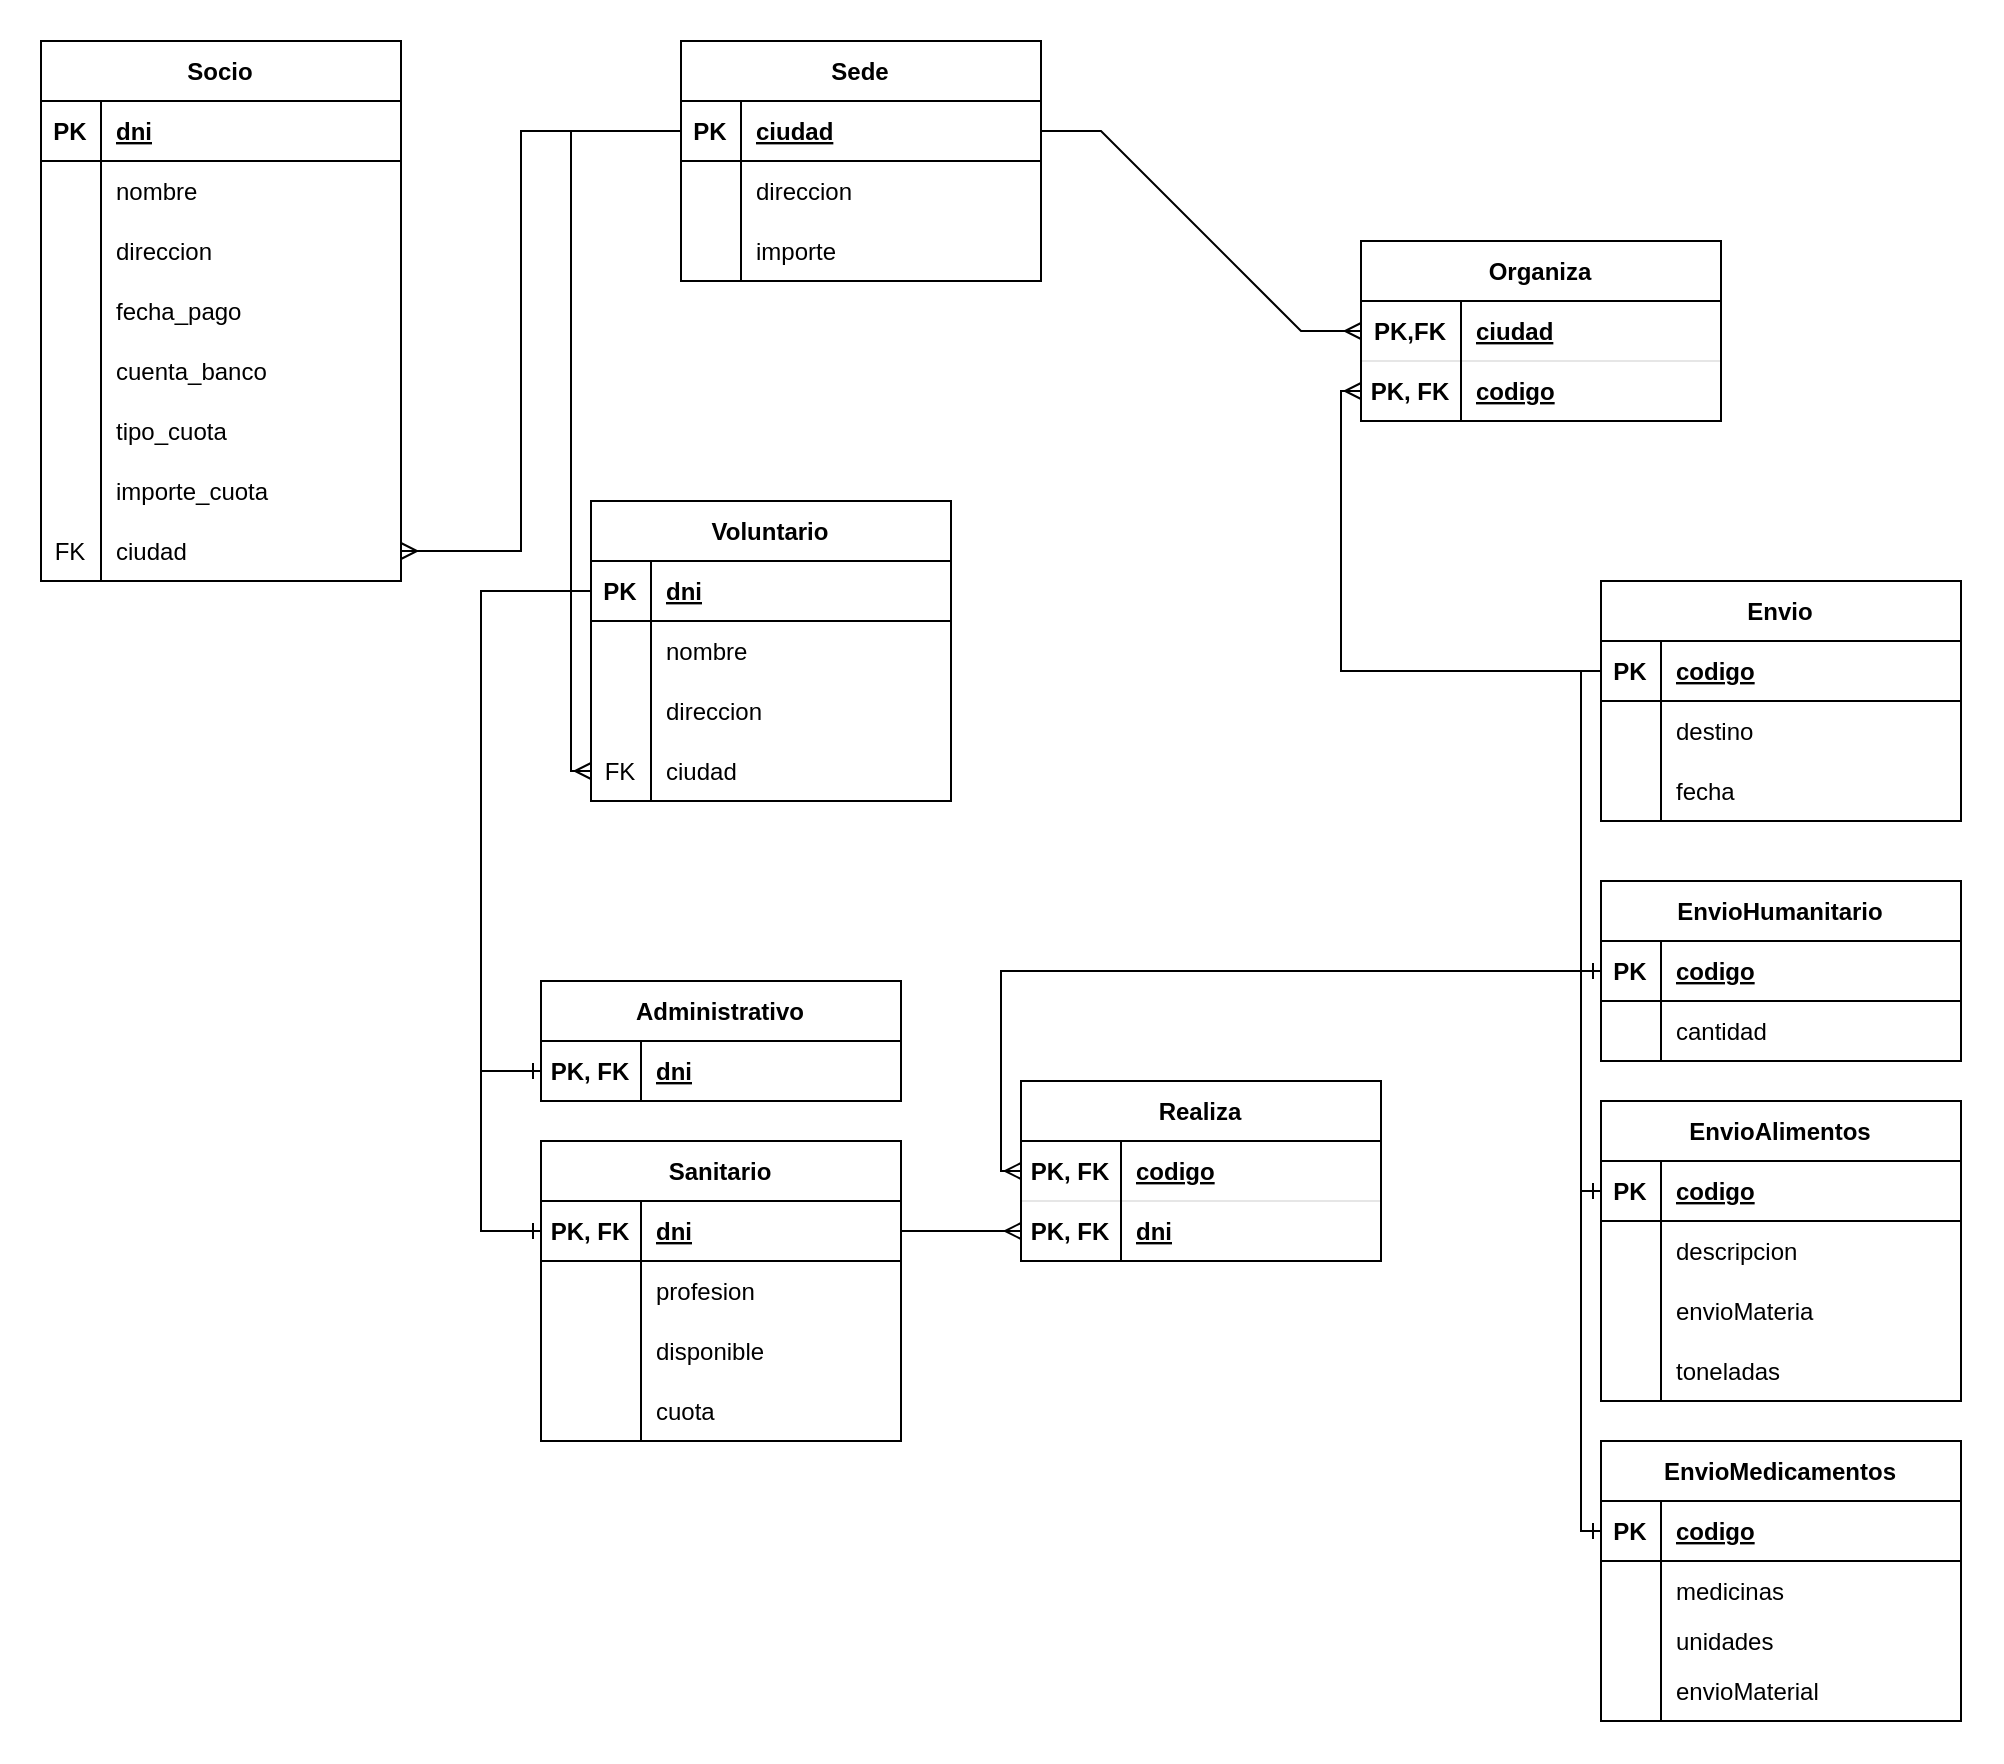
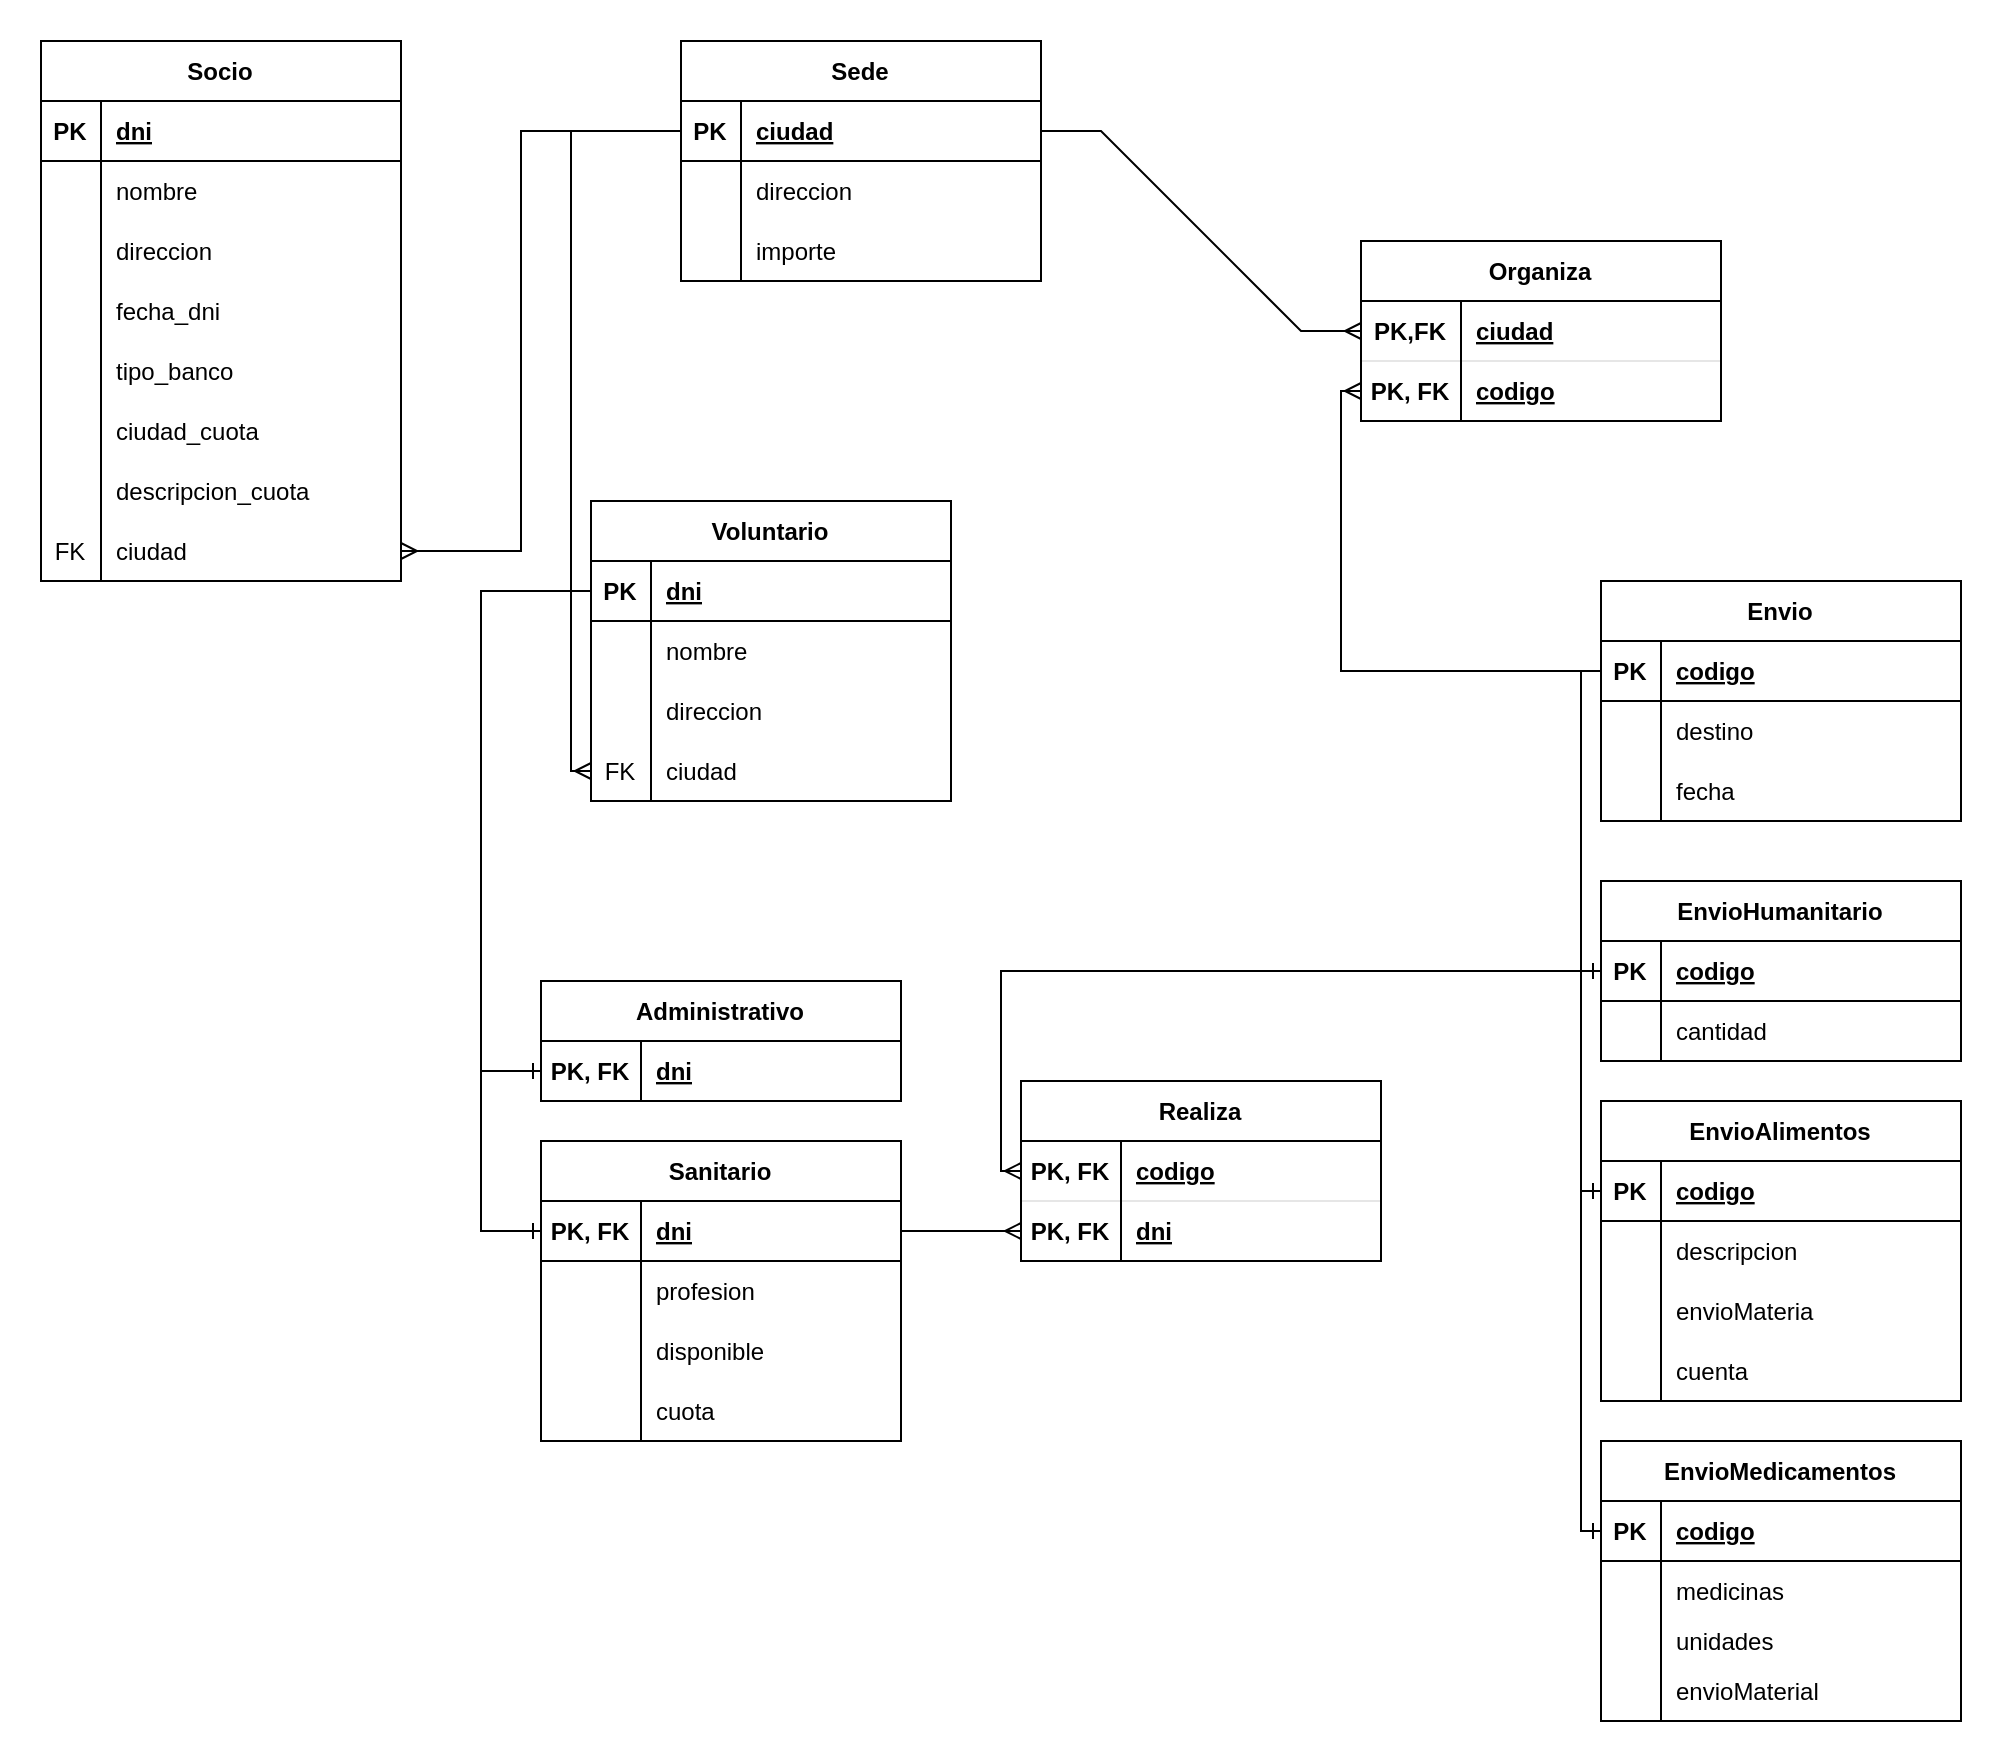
(183, 312) -> (173, 312)
(197, 372) -> (180, 372)
(180, 432) -> (194, 432)
(200, 492) -> (224, 492)
(1733, 1372) -> (1716, 1372)
